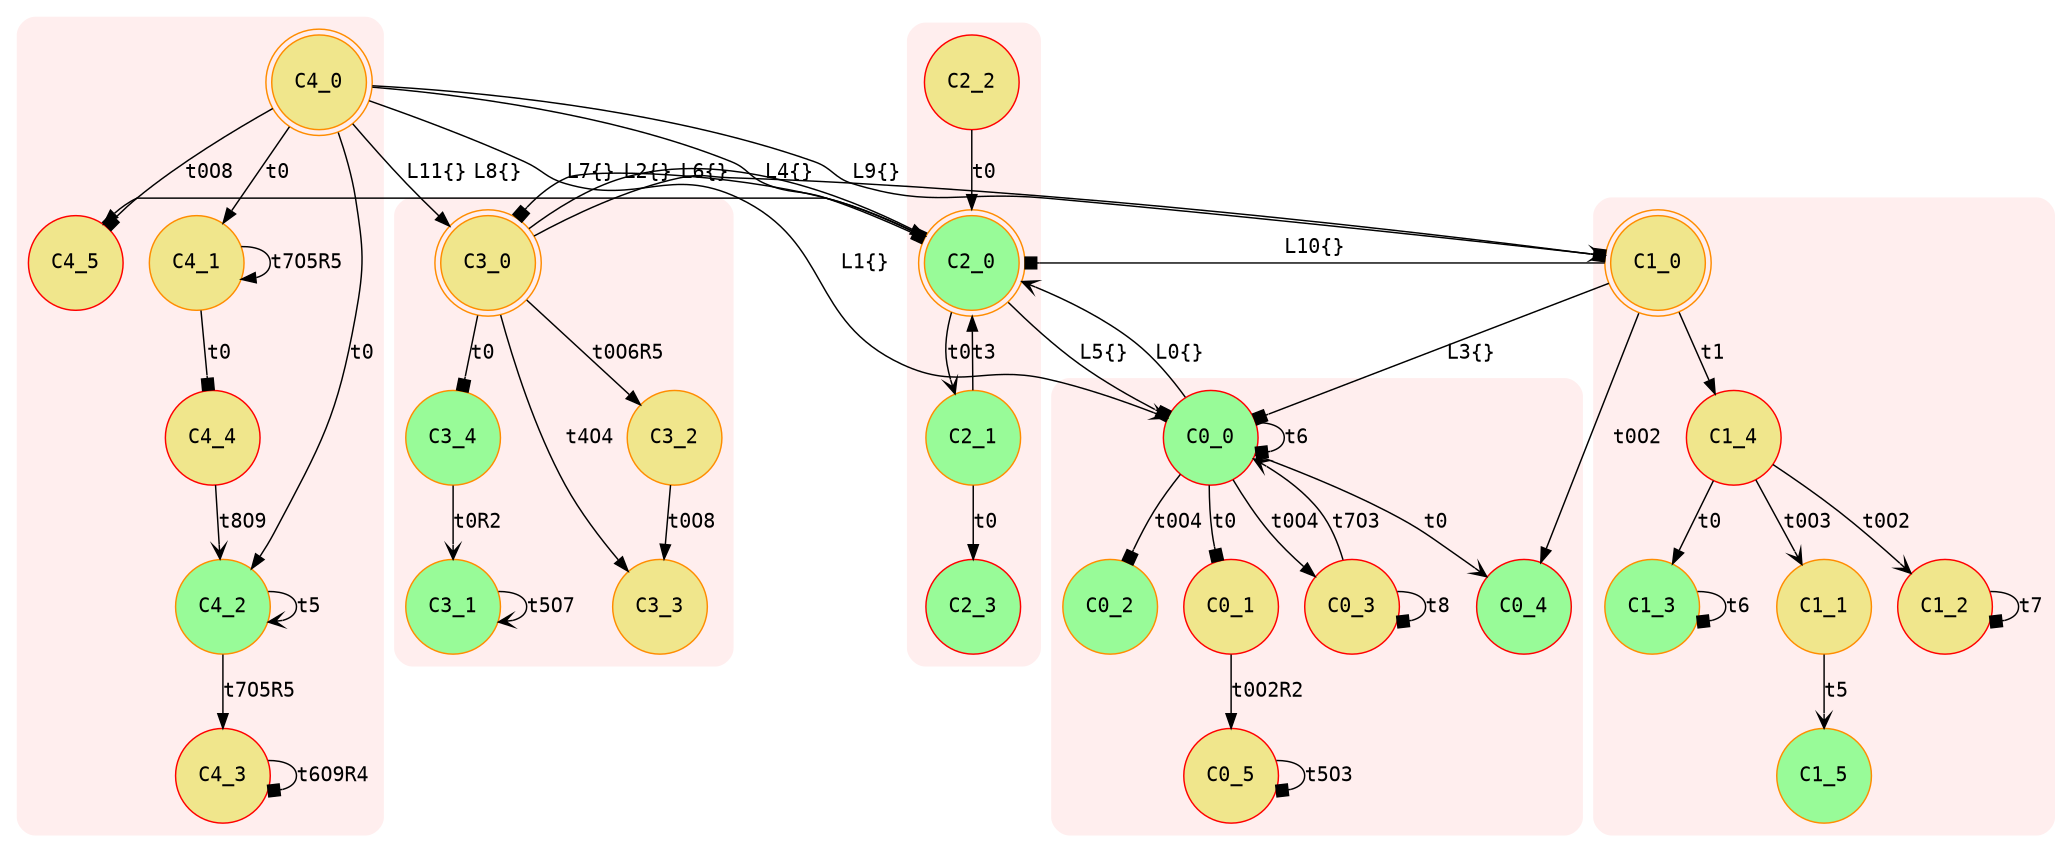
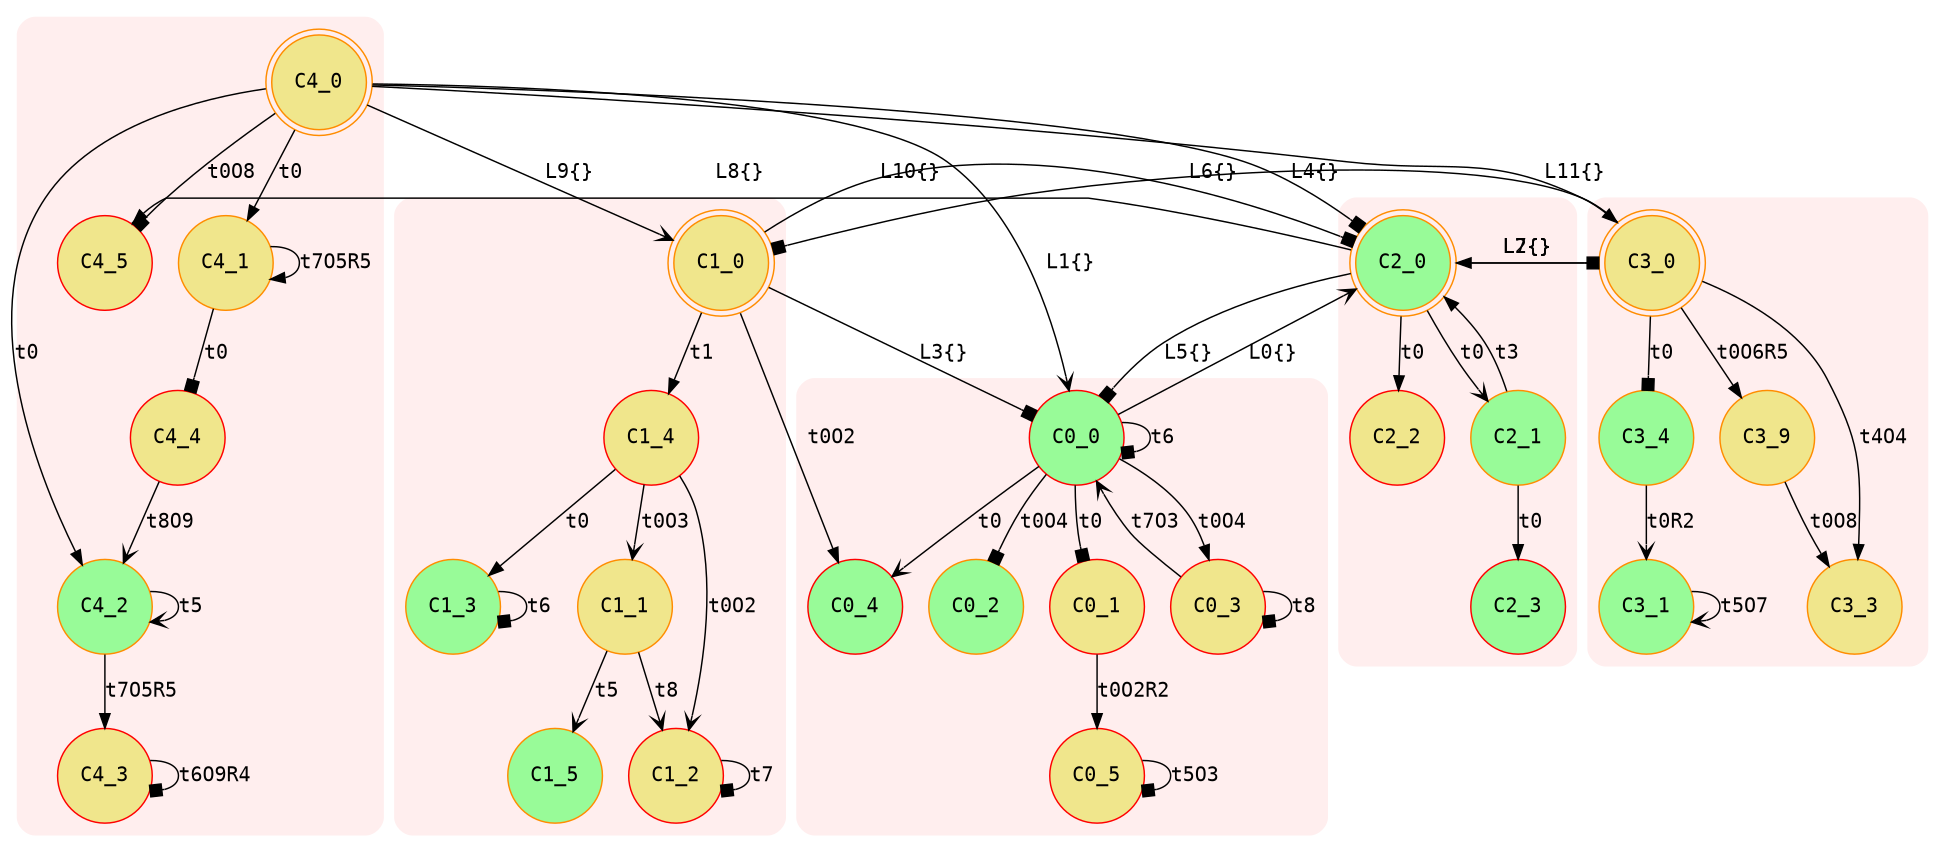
(972, 162) -> (1400, 346)
(675, 438) -> (1767, 438)
none -> (648, 684)
